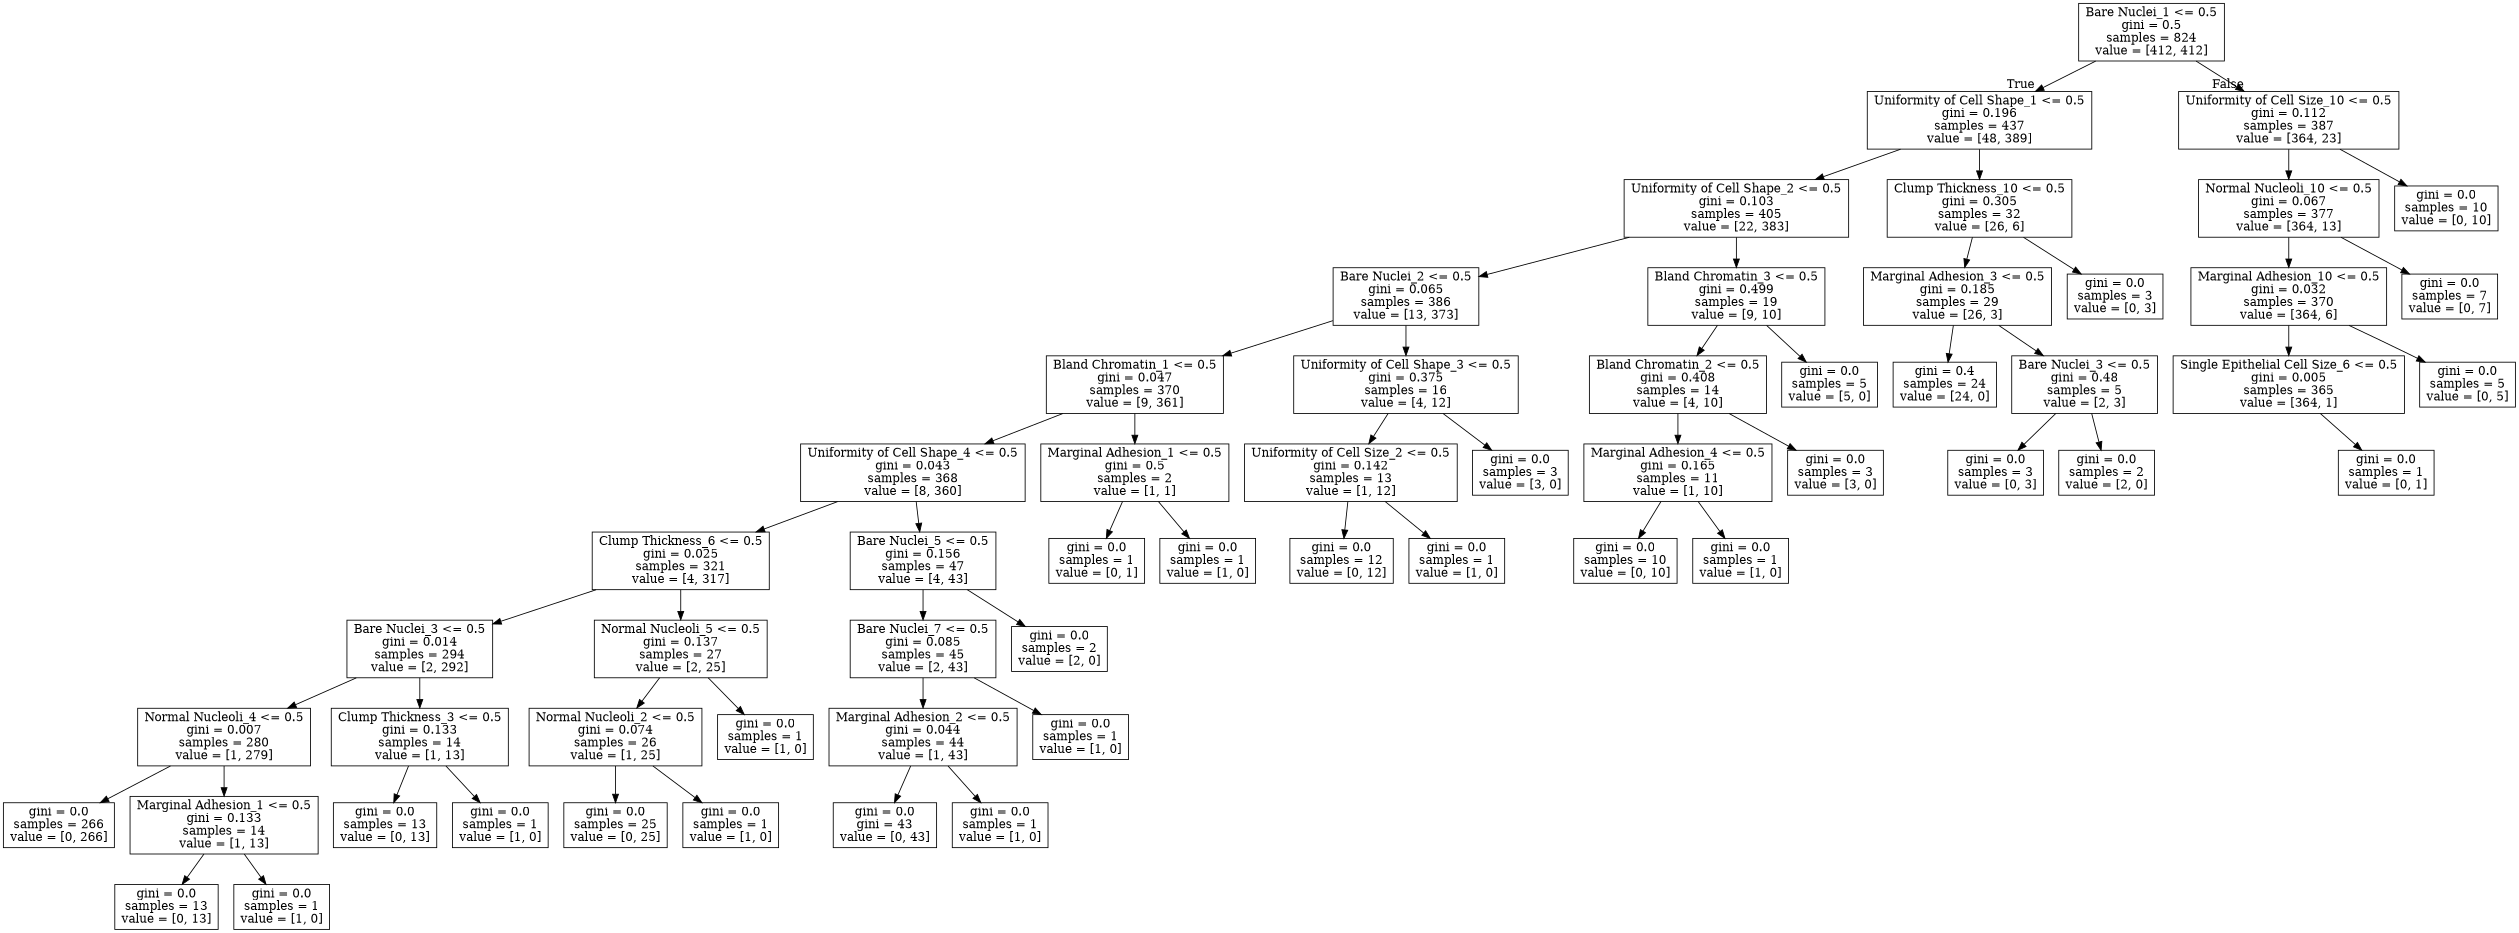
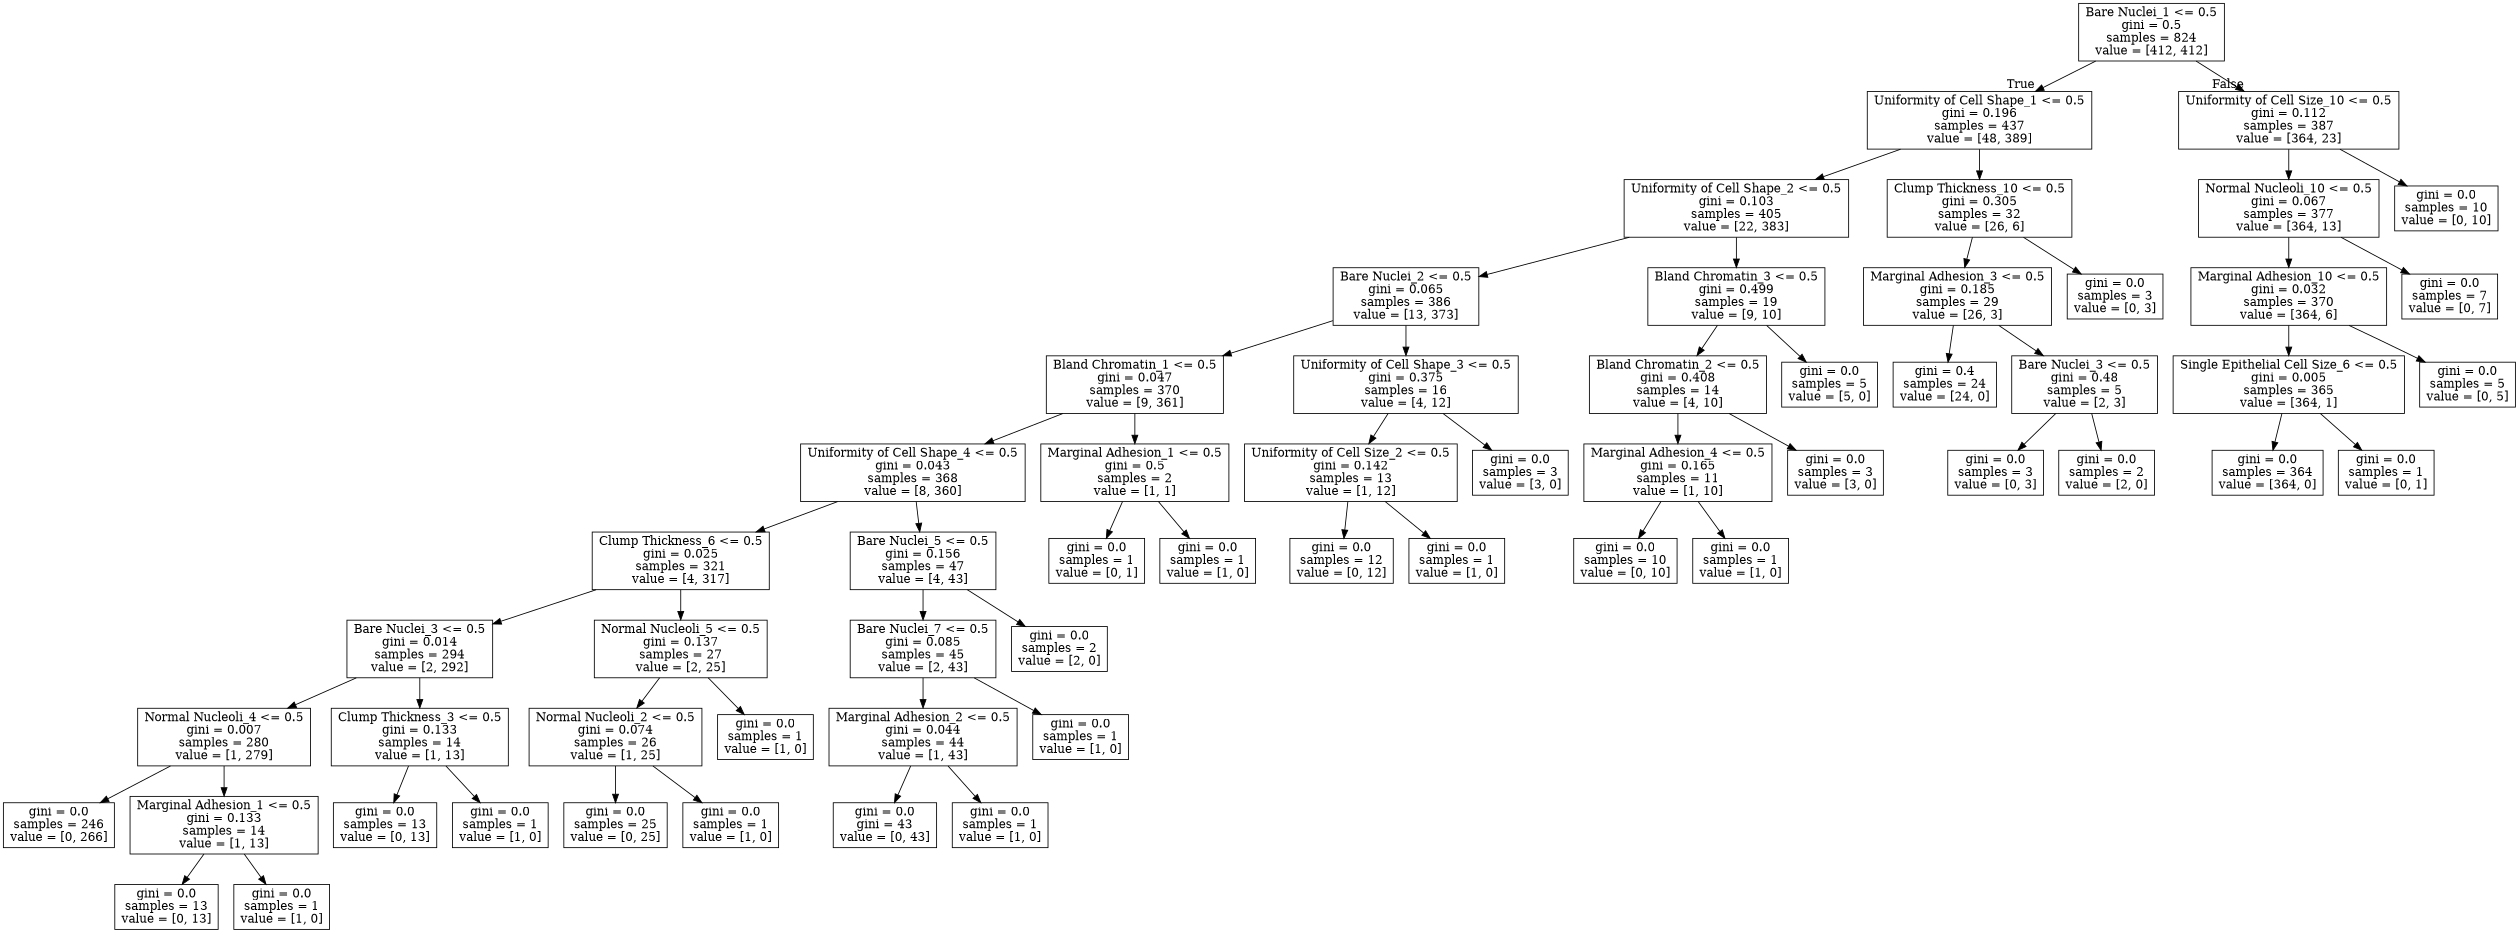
none -> (2268, 473)
(59, 825) -> (59, 825)
